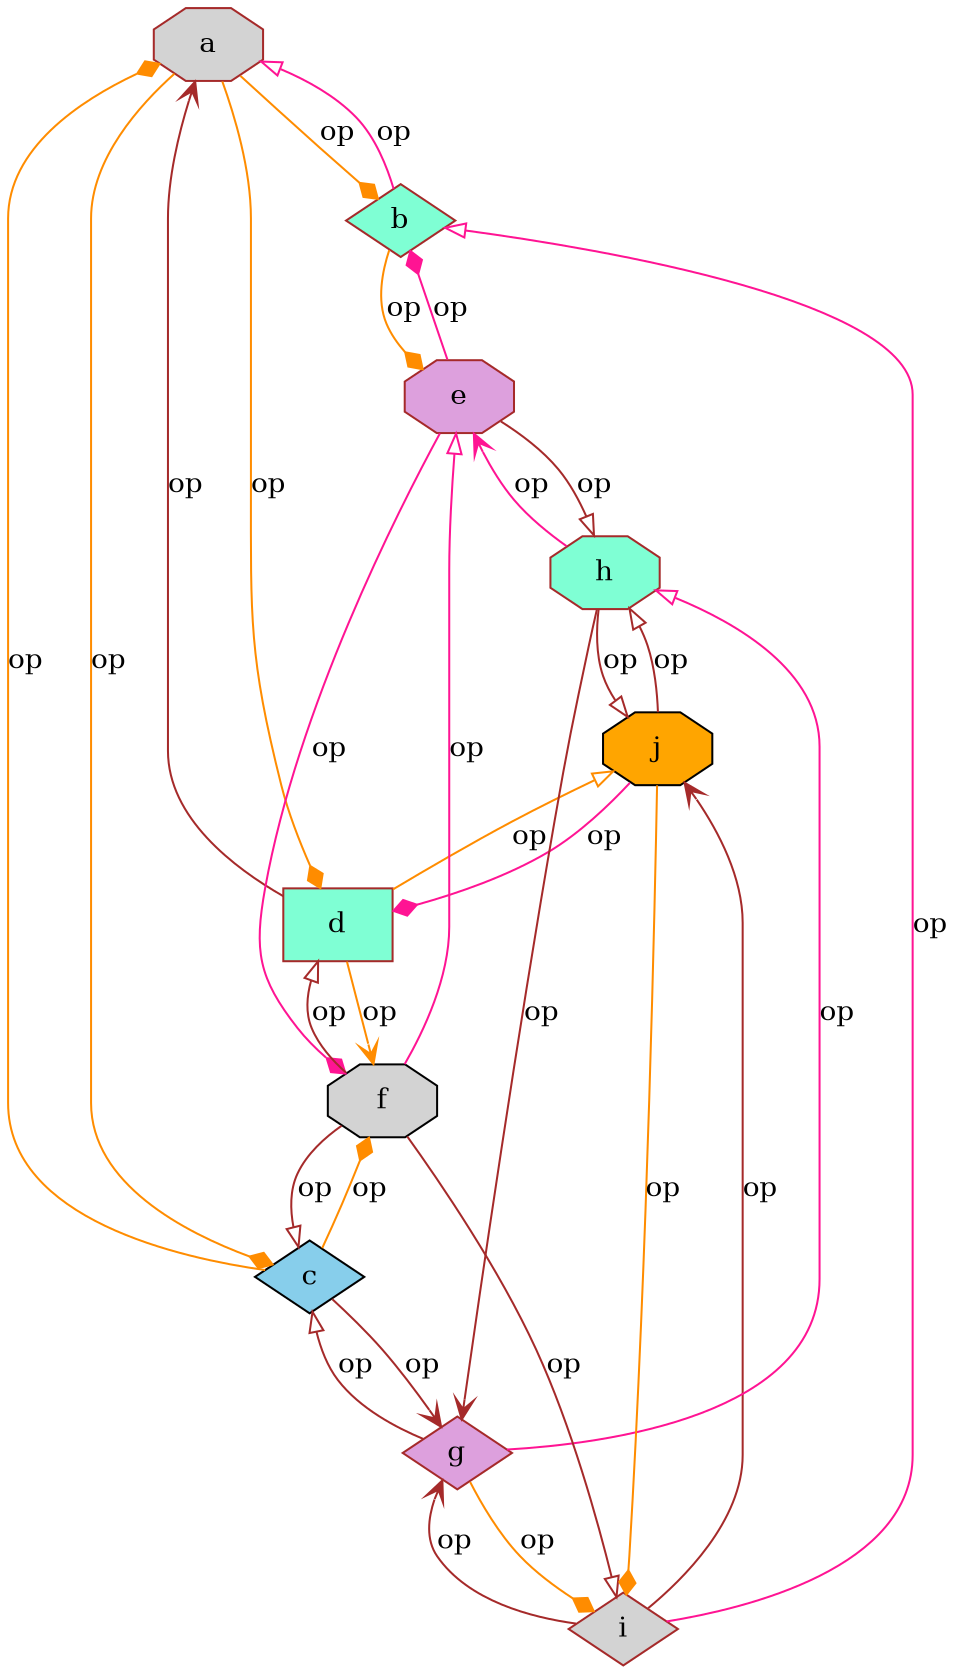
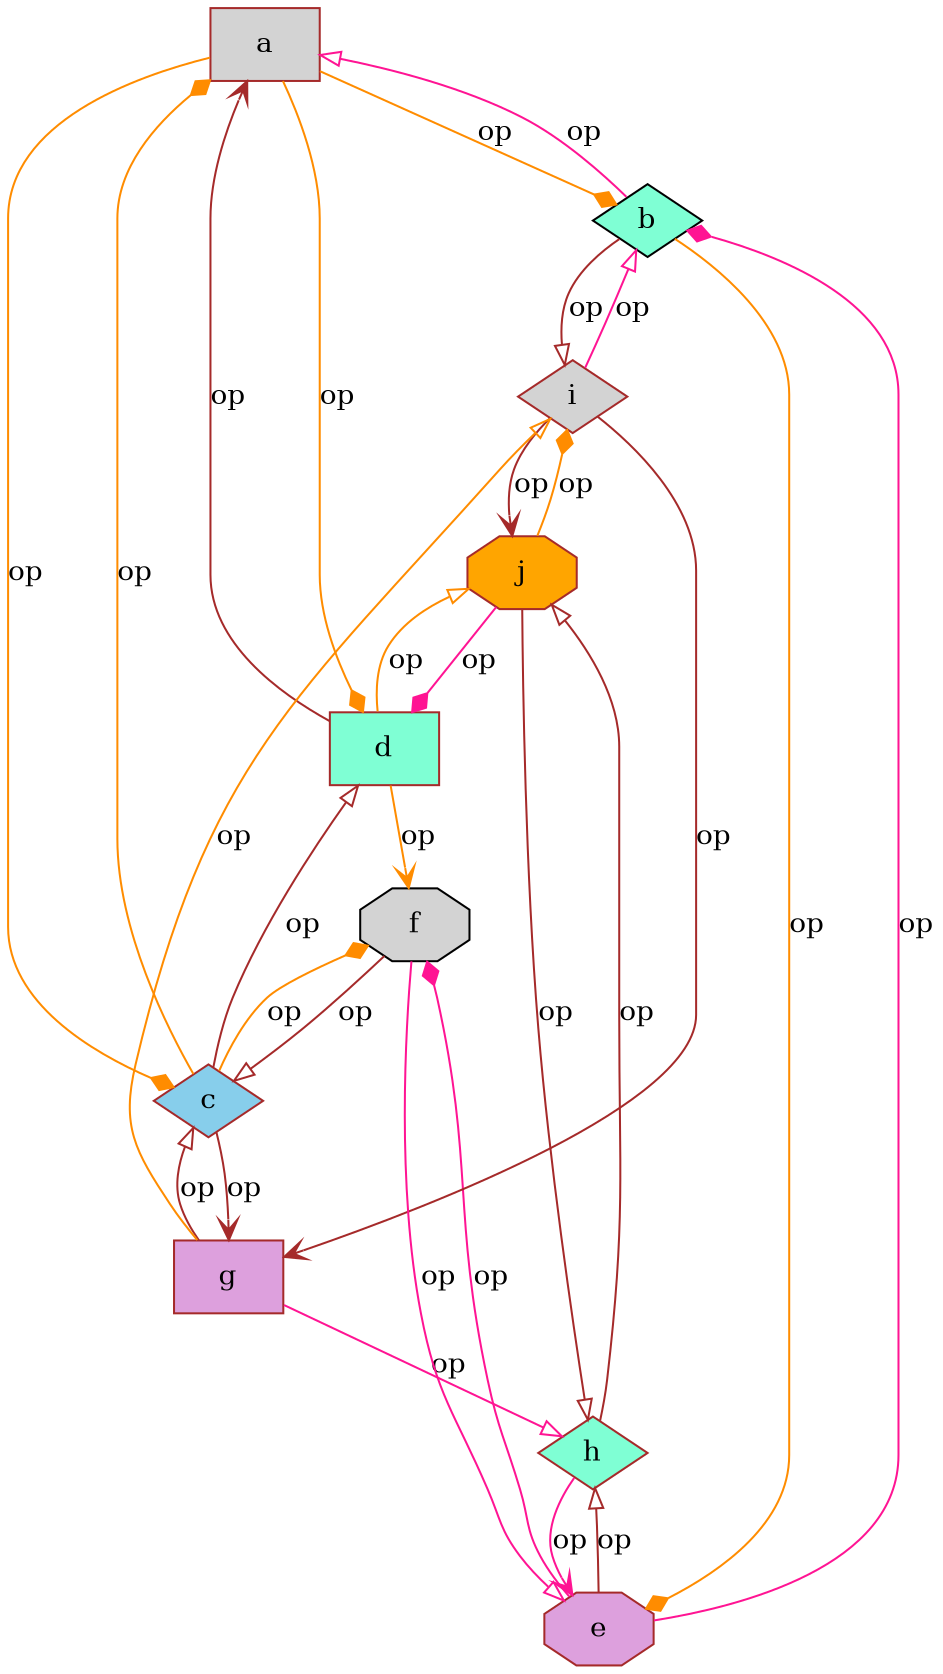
(208, 45) -> (265, 45)
(401, 221) -> (648, 221)
(605, 573) -> (593, 1453)
(658, 749) -> (522, 573)
(524, 1003) -> none
(310, 1025) -> (266, 928)
(310, 1277) -> (208, 1101)
(534, 1345) -> (574, 283)
(457, 1453) -> (229, 1277)
(513, 1548) -> (231, 799)
